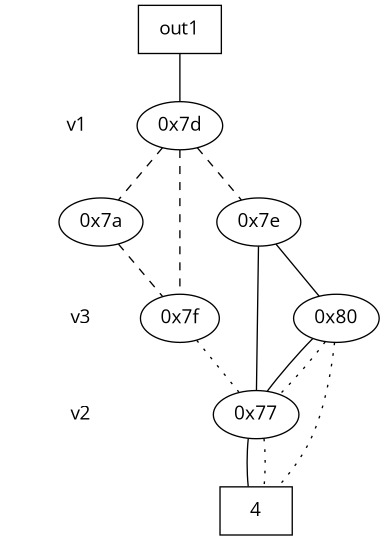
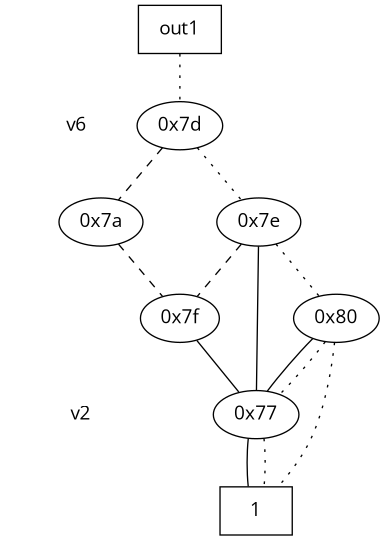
(180, 78) -> (180, 78)
(77, 126) -> (77, 126)
(219, 174) -> (219, 174)
(180, 222) -> (219, 270)
(298, 270) -> (298, 270)
(81, 318) -> none
(218, 366) -> (218, 366)
(256, 511) -> (256, 511)
